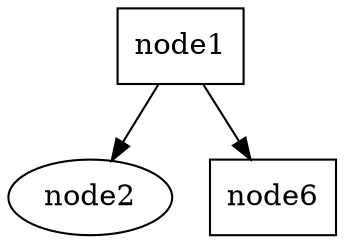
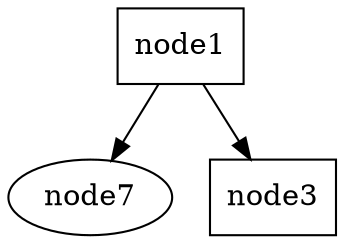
(90, 197) -> (90, 197)
(273, 197) -> (273, 197)
